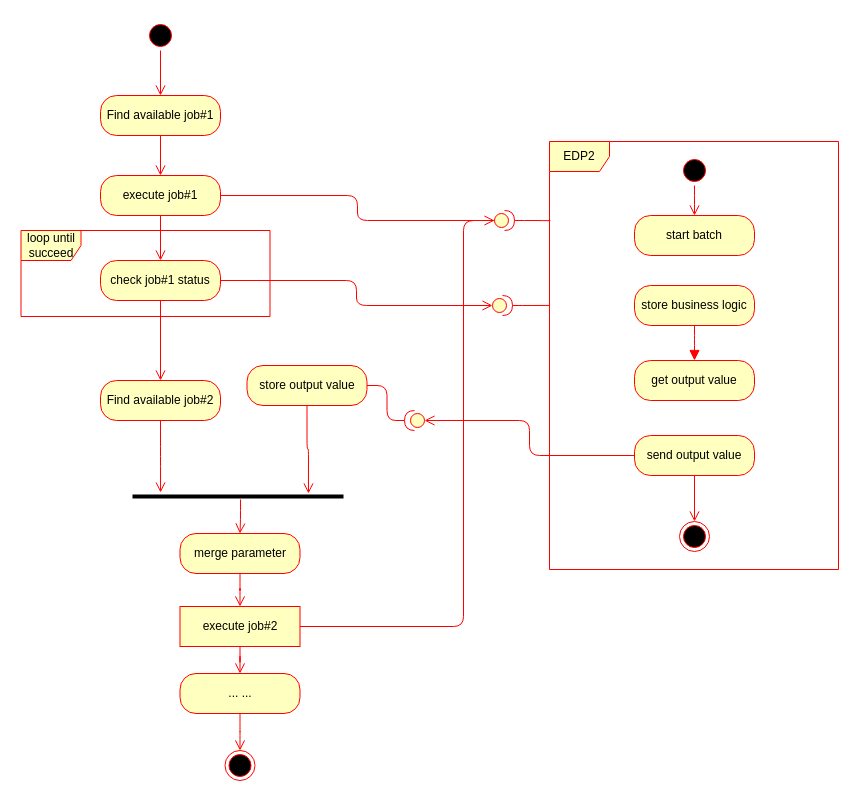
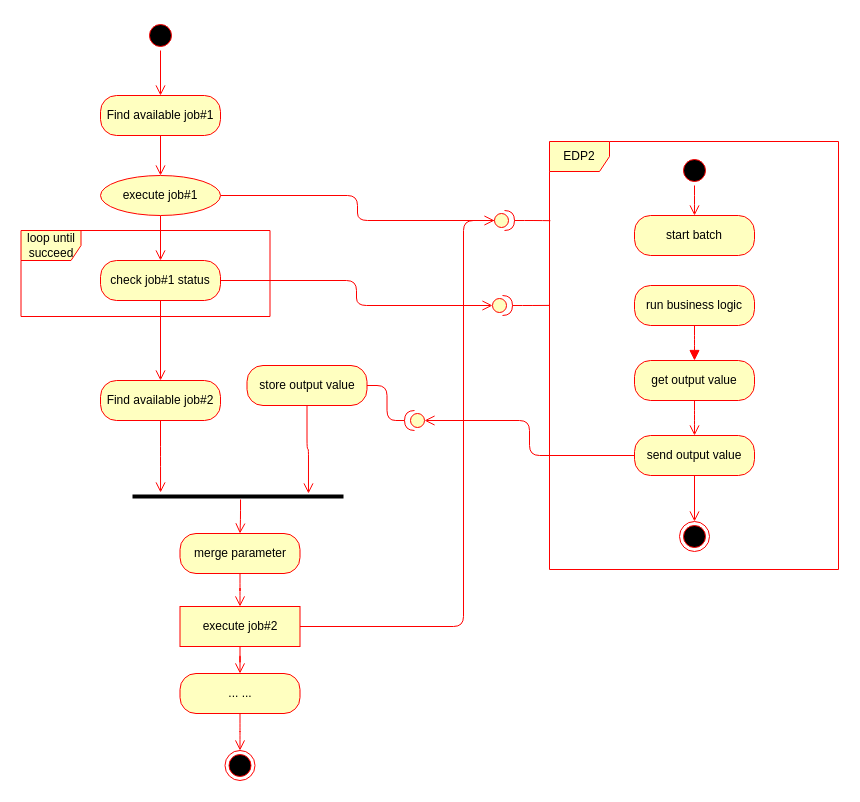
(161, 196) -> (161, 196)
(695, 306) -> (695, 306)
none -> (695, 418)
